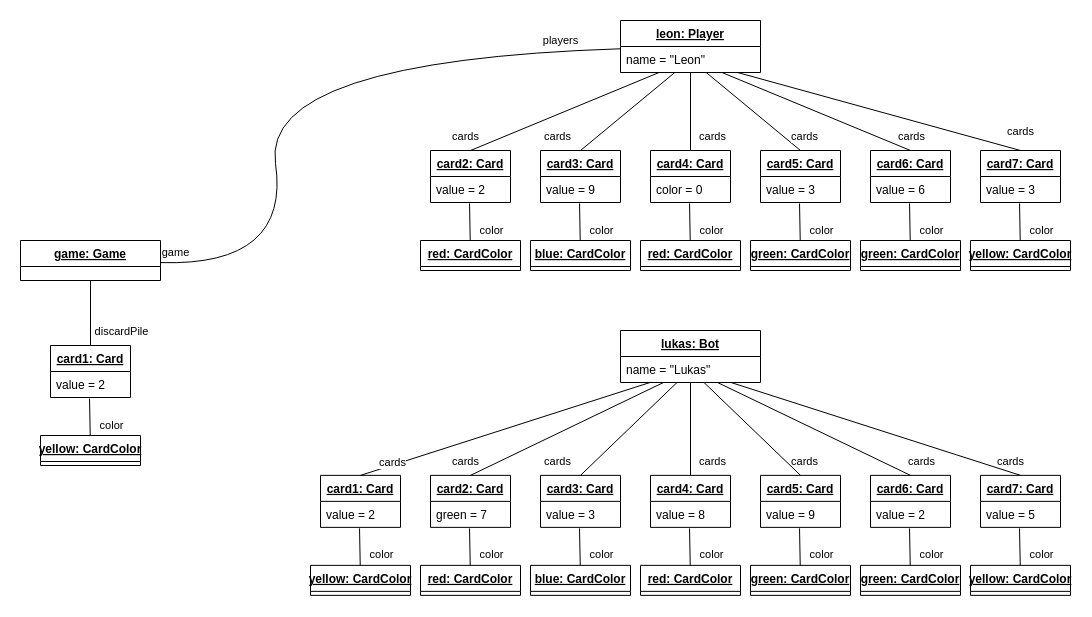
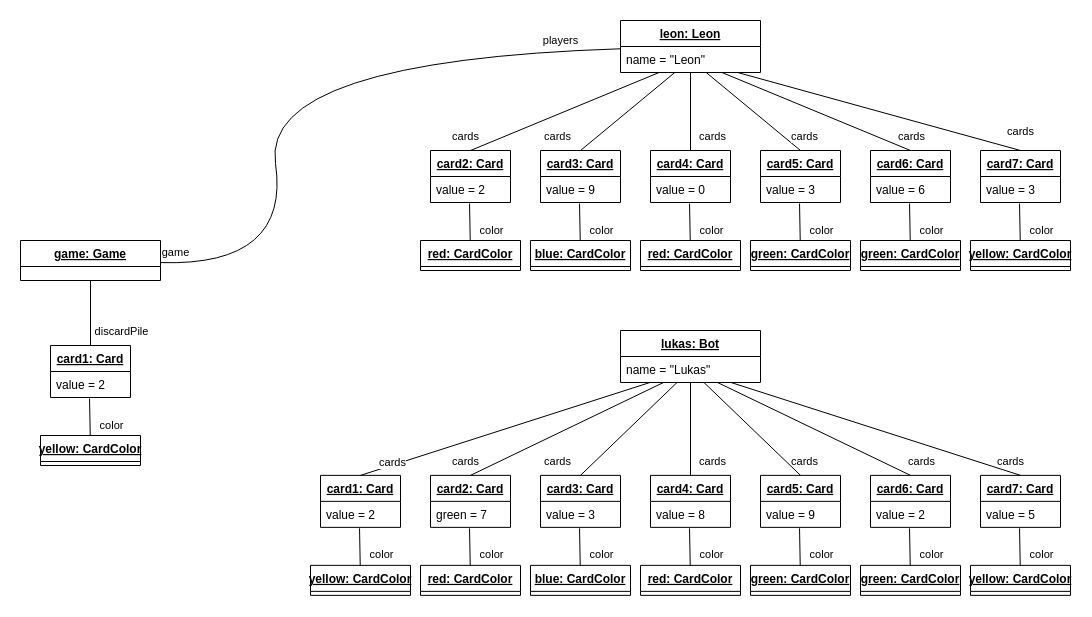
(690, 34) -> (690, 34)
(682, 190) -> (682, 190)
